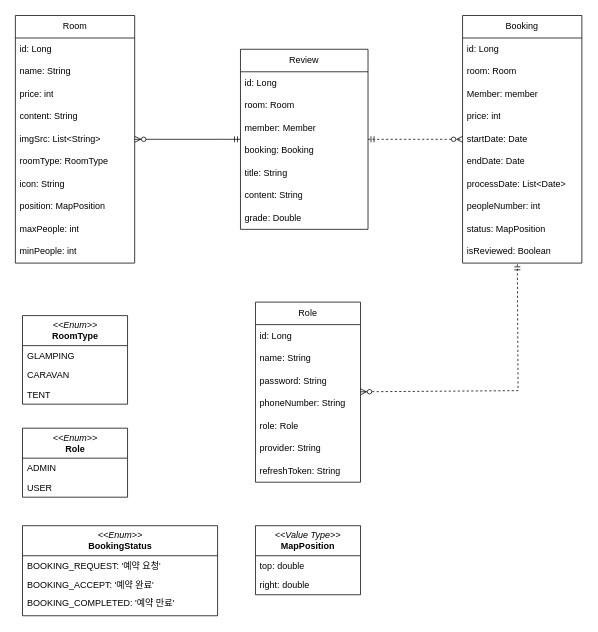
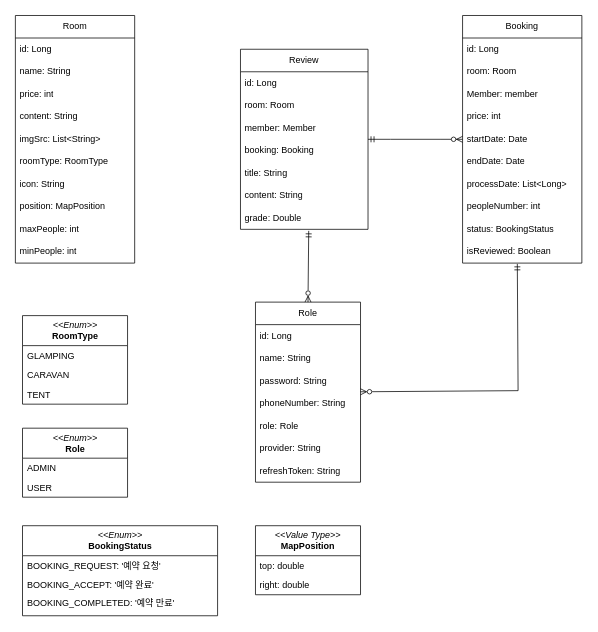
(188, 139) -> none
(410, 139) -> (410, 139)
(521, 184) -> (521, 184)
(510, 229) -> (516, 229)
none -> (308, 261)
(508, 390) -> (508, 390)
